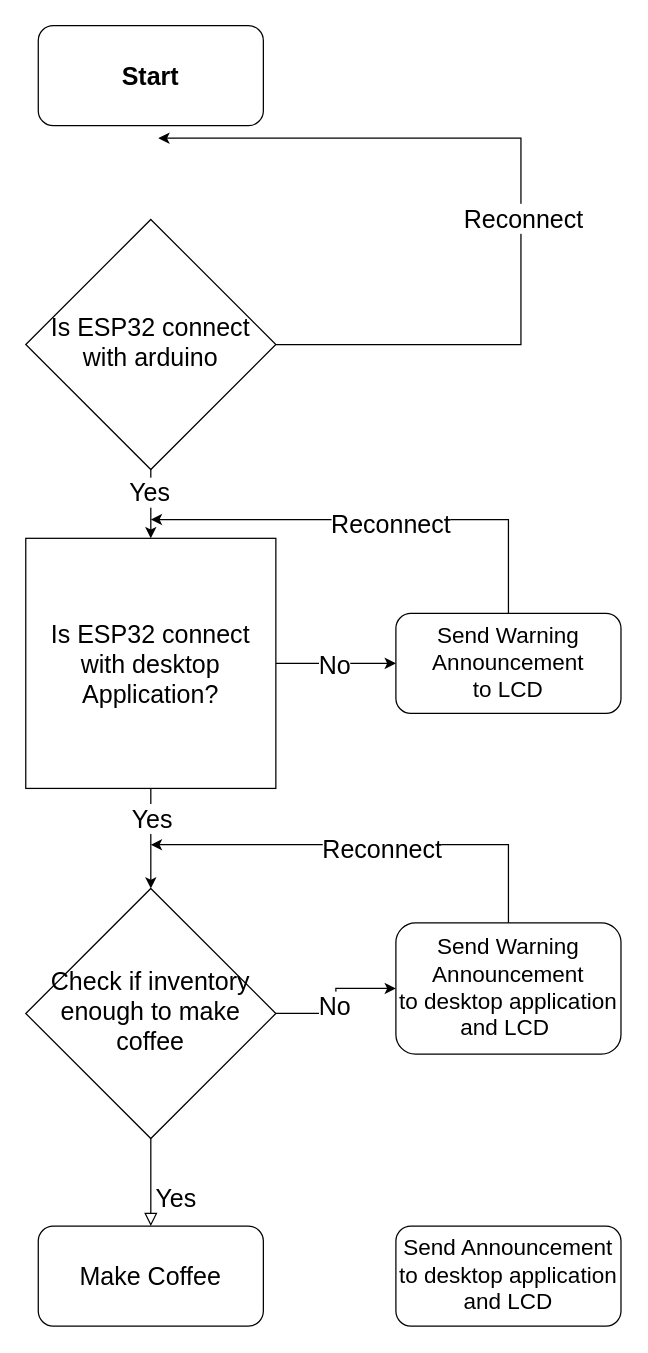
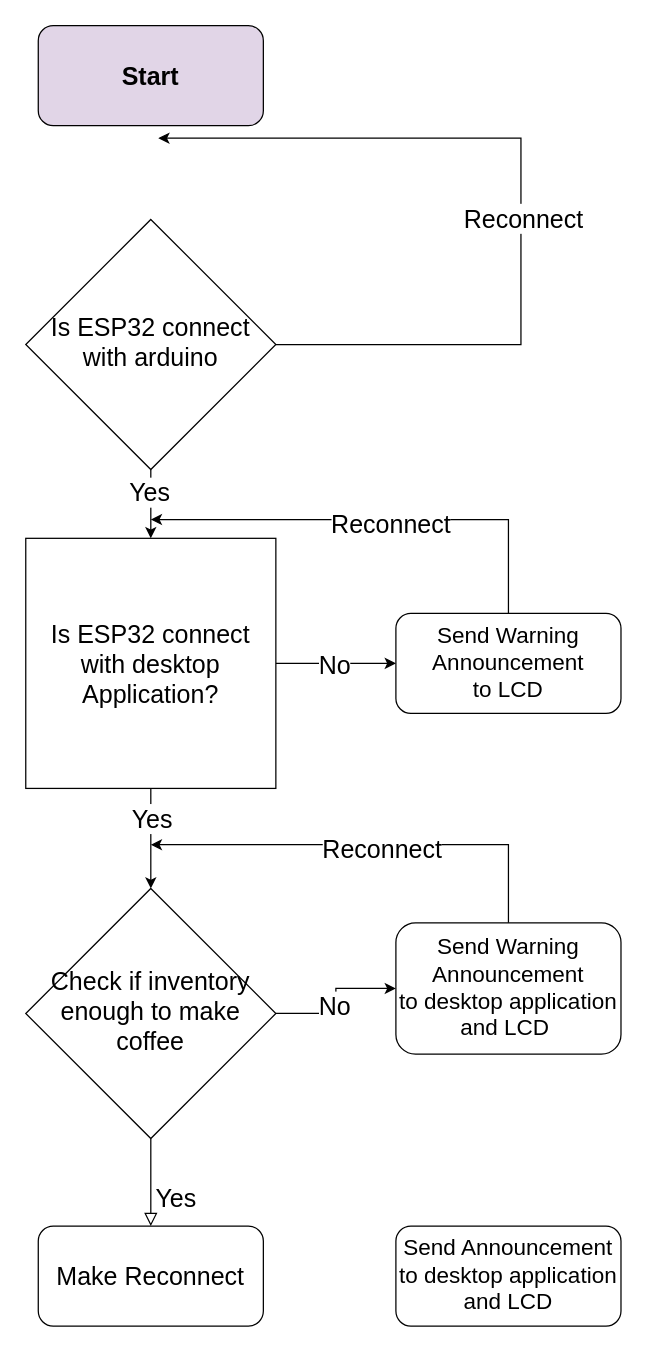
(151, 76) -> (151, 76)
(151, 1276) -> (151, 1276)
